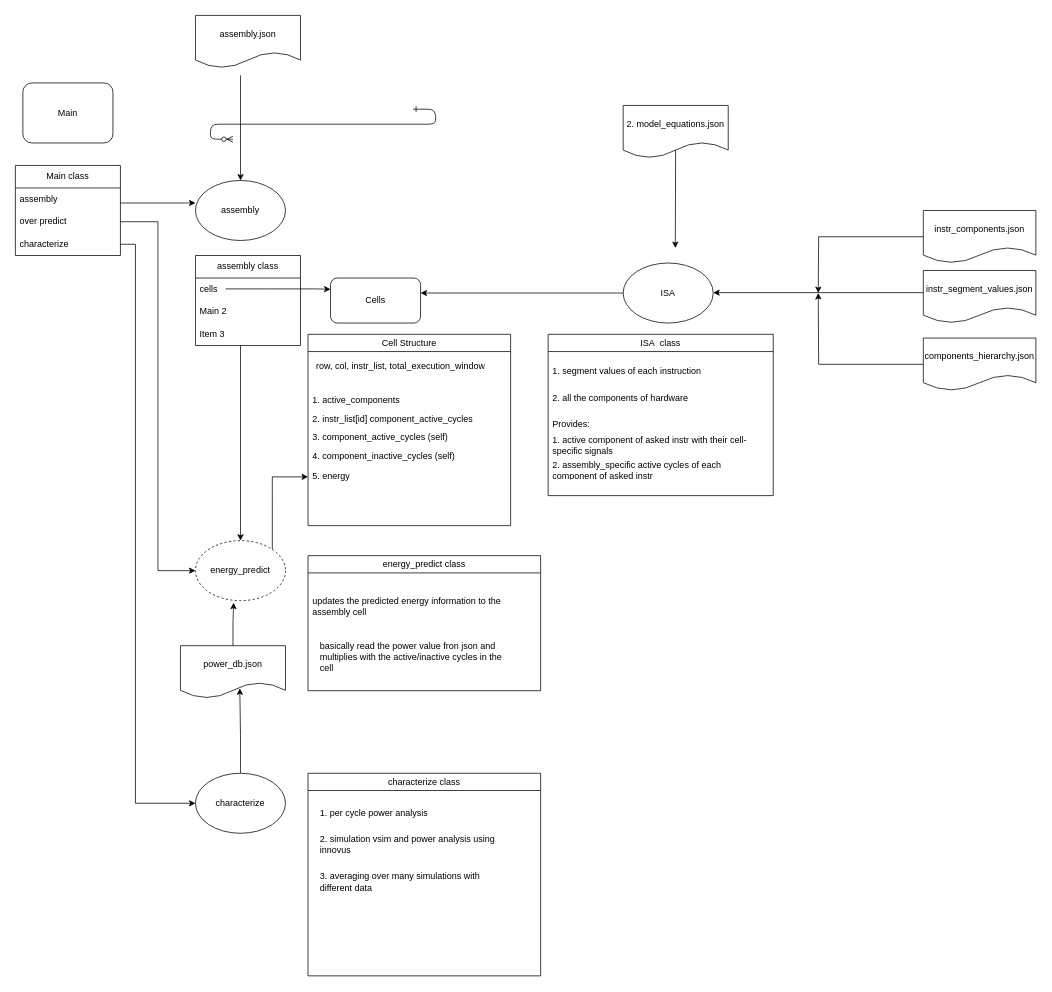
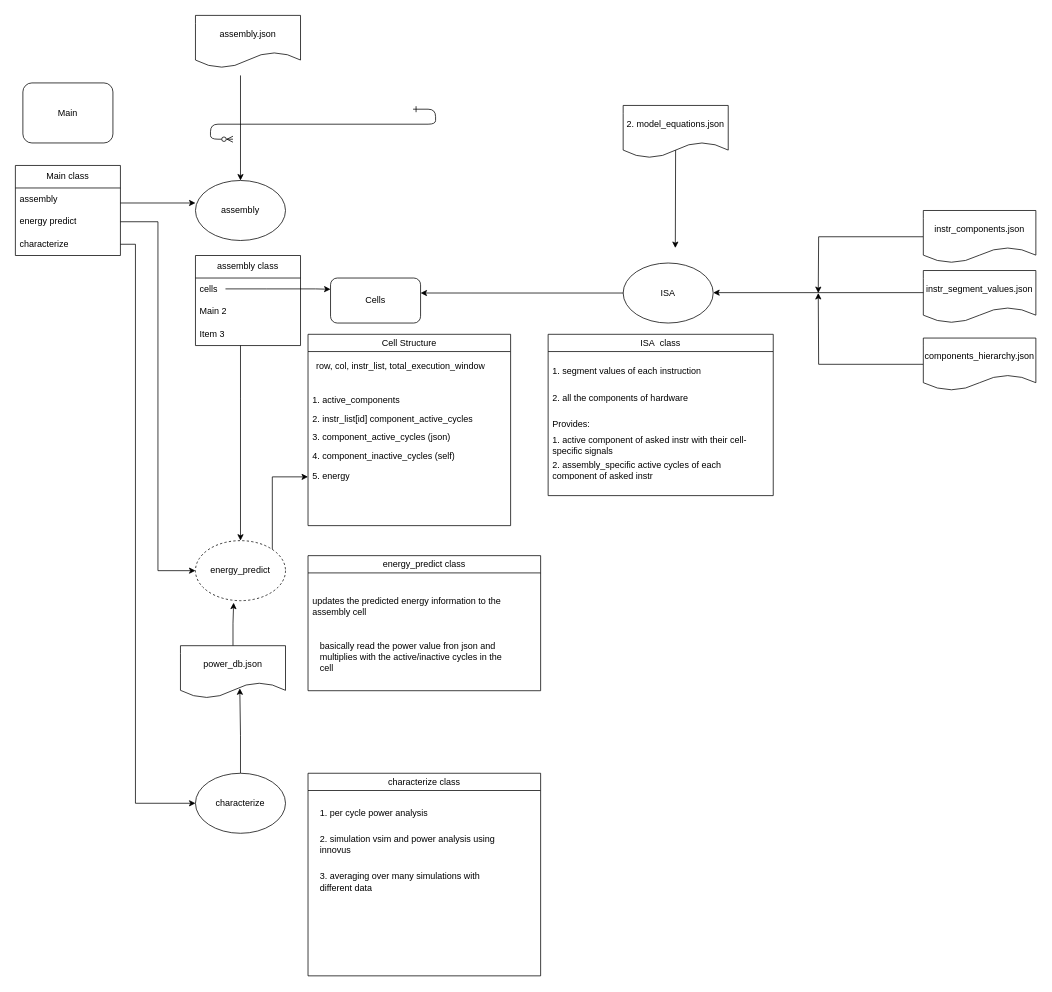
(48, 222) -> (53, 222)
(389, 438) -> (390, 438)
